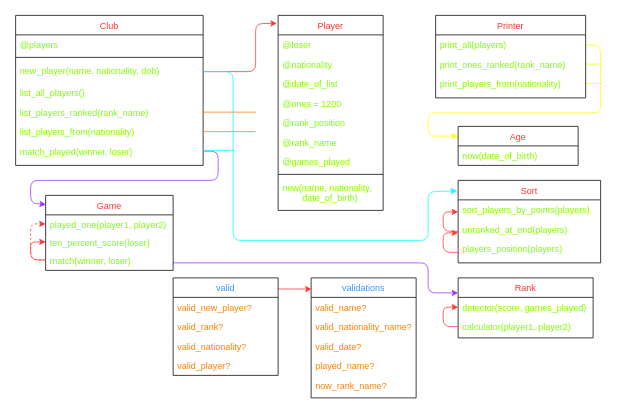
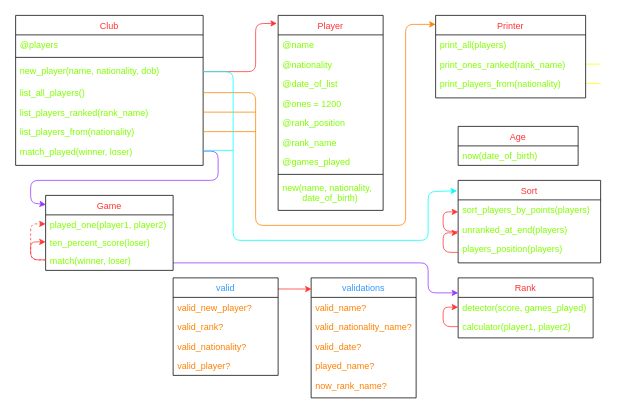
(296, 45) -> (295, 45)
(600, 77) -> none
none -> (351, 225)
